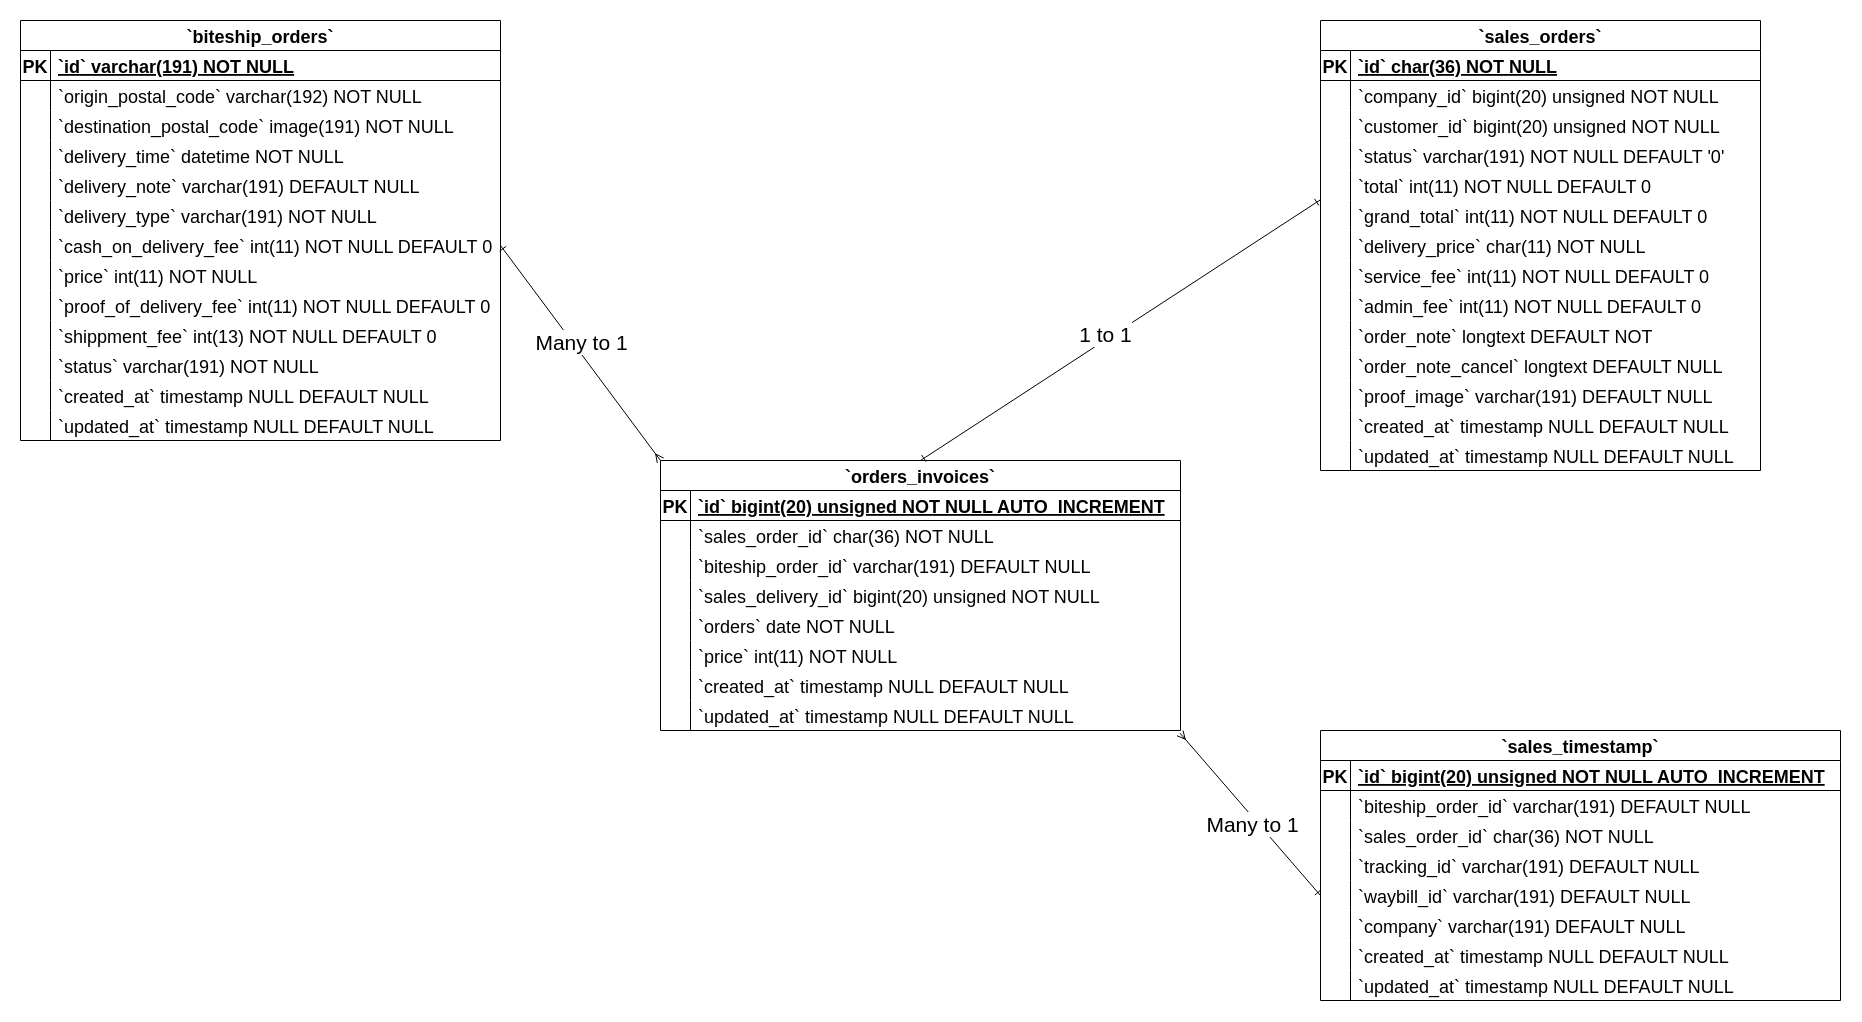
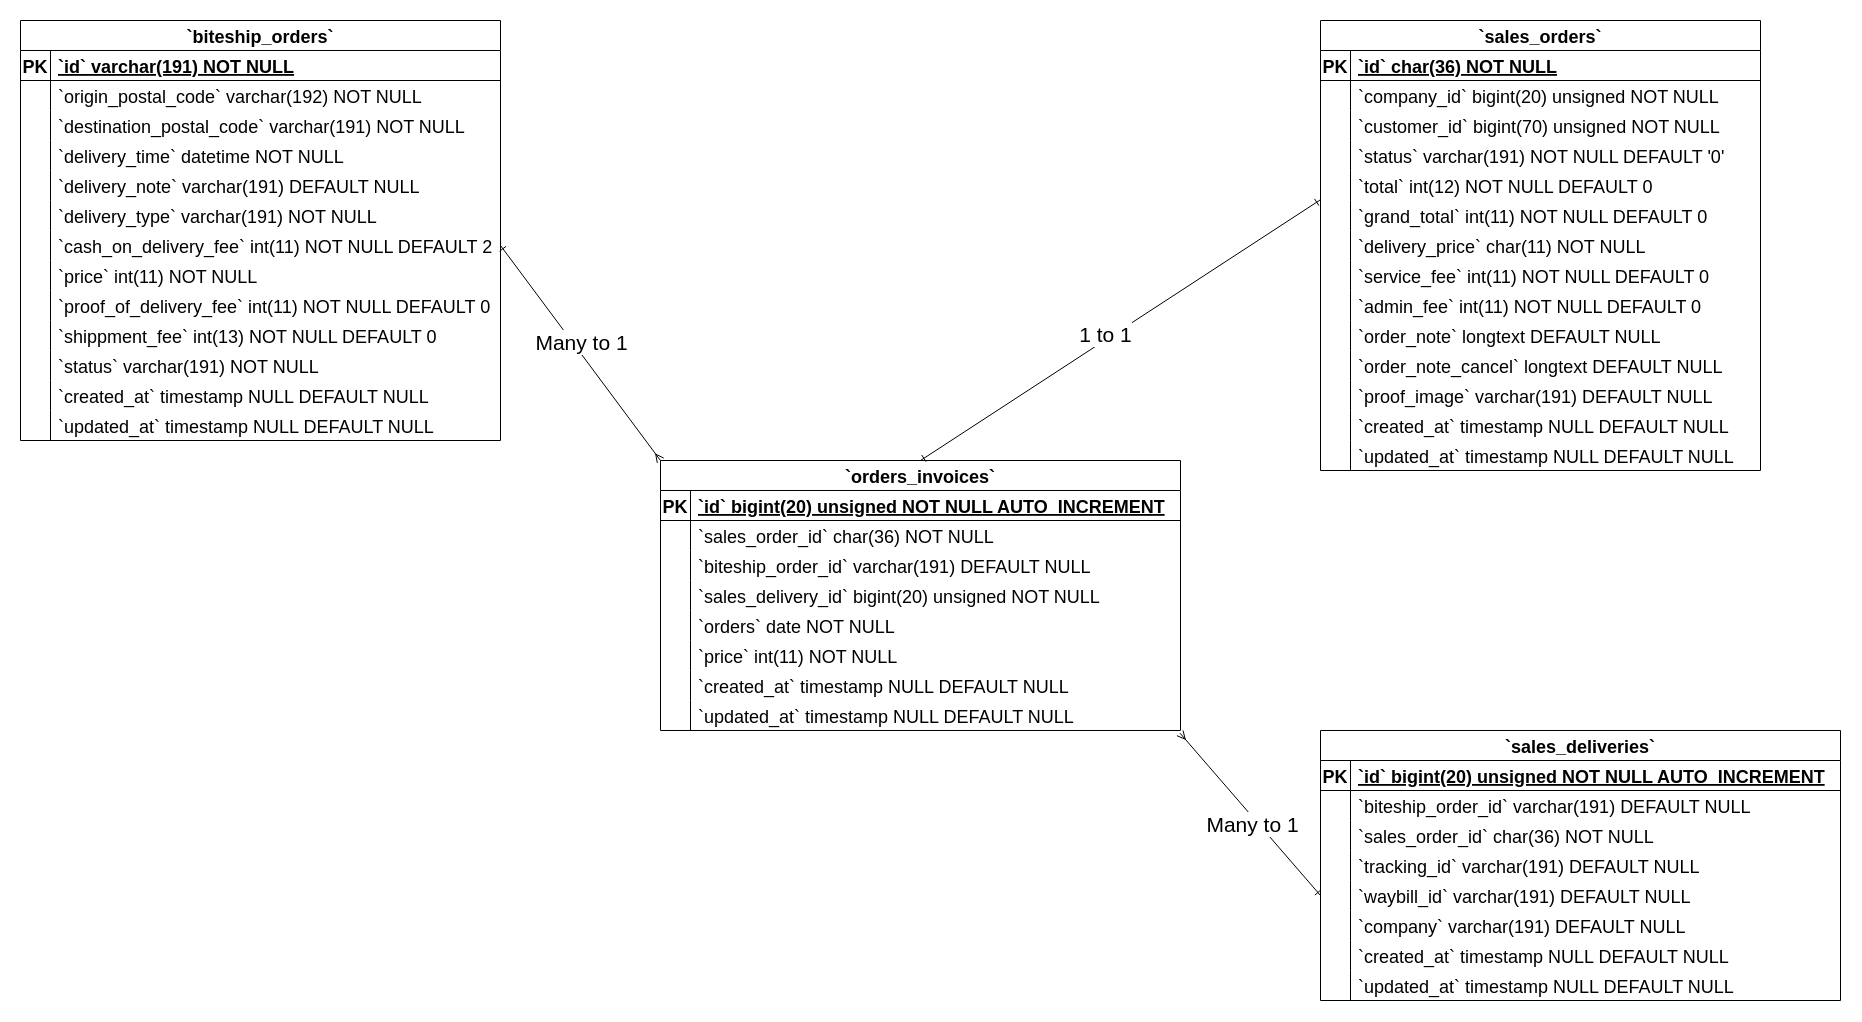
(268, 127) -> (281, 127)
(1551, 127) -> (1551, 127)
(1513, 187) -> (1513, 187)
(286, 247) -> (286, 247)
(1515, 337) -> (1520, 337)
(1580, 747) -> (1580, 747)
